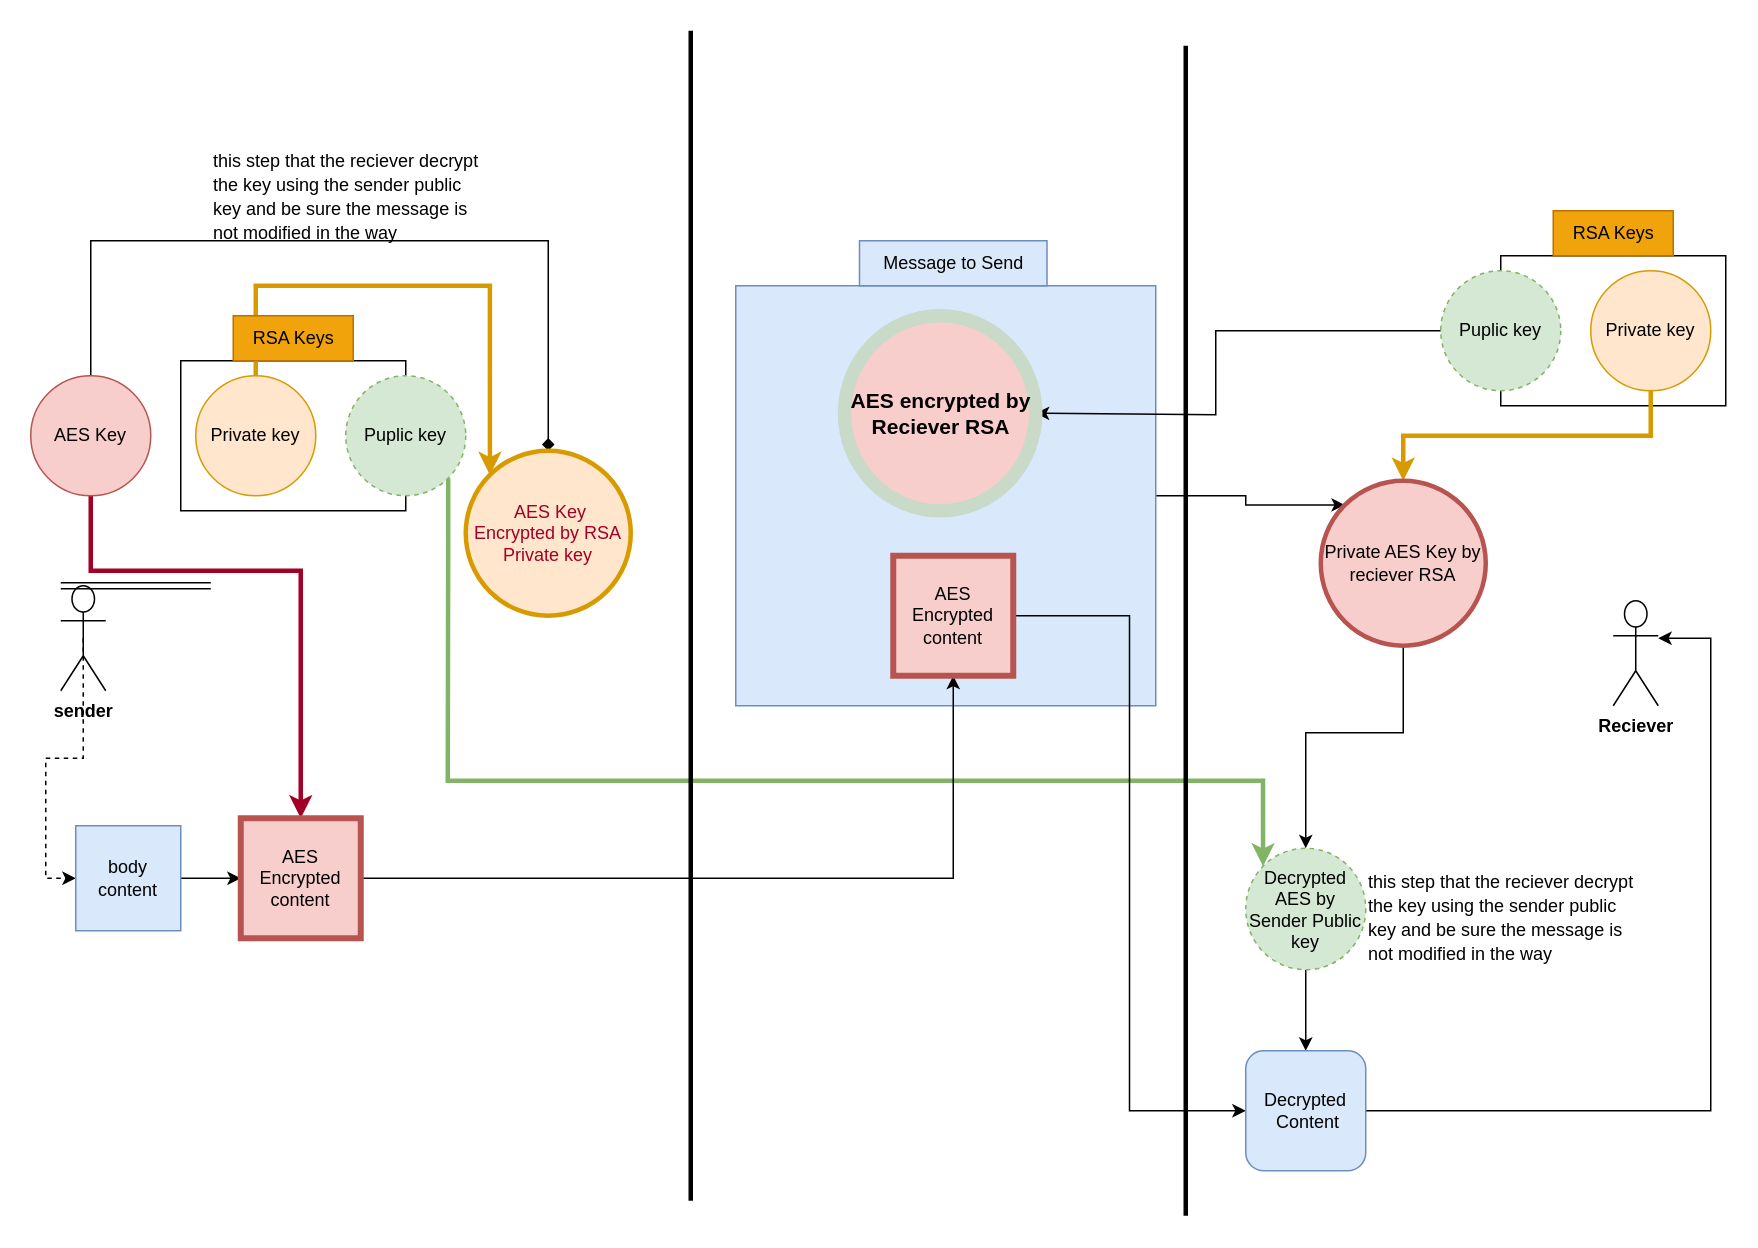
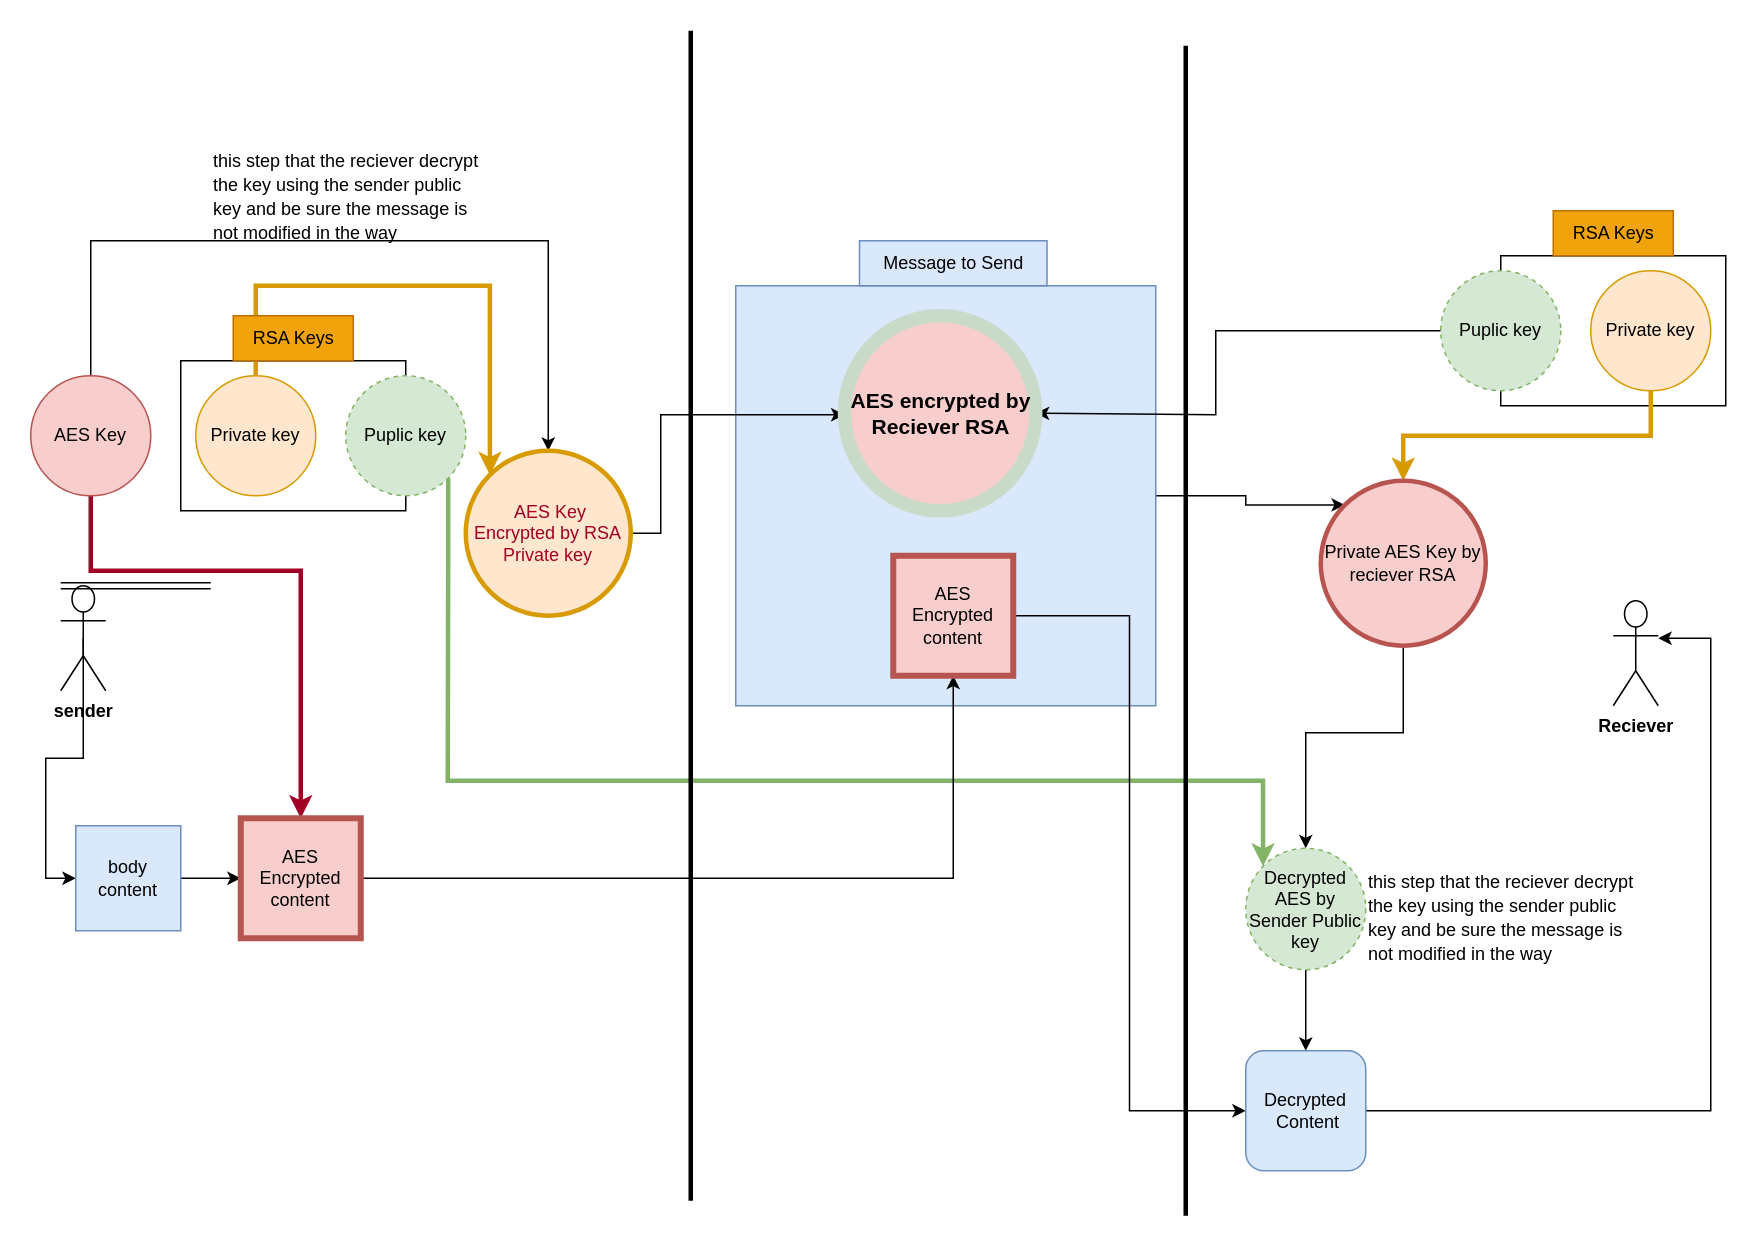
none -> (674, 415)
(548, 438) -> (548, 439)
(46, 760) -> (46, 760)
